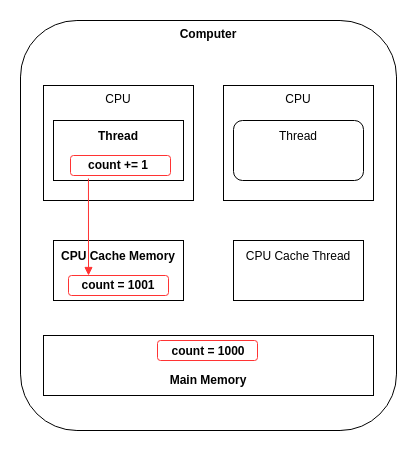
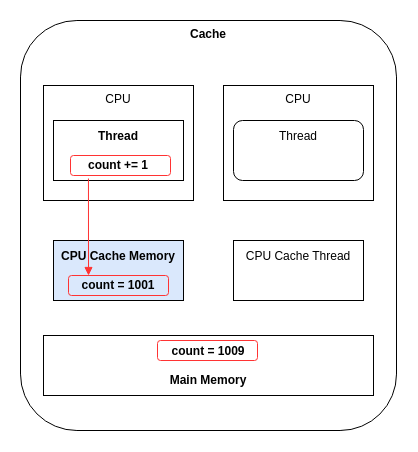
(209, 35) -> (209, 35)
(119, 271) -> (119, 271)
(209, 366) -> (209, 366)
